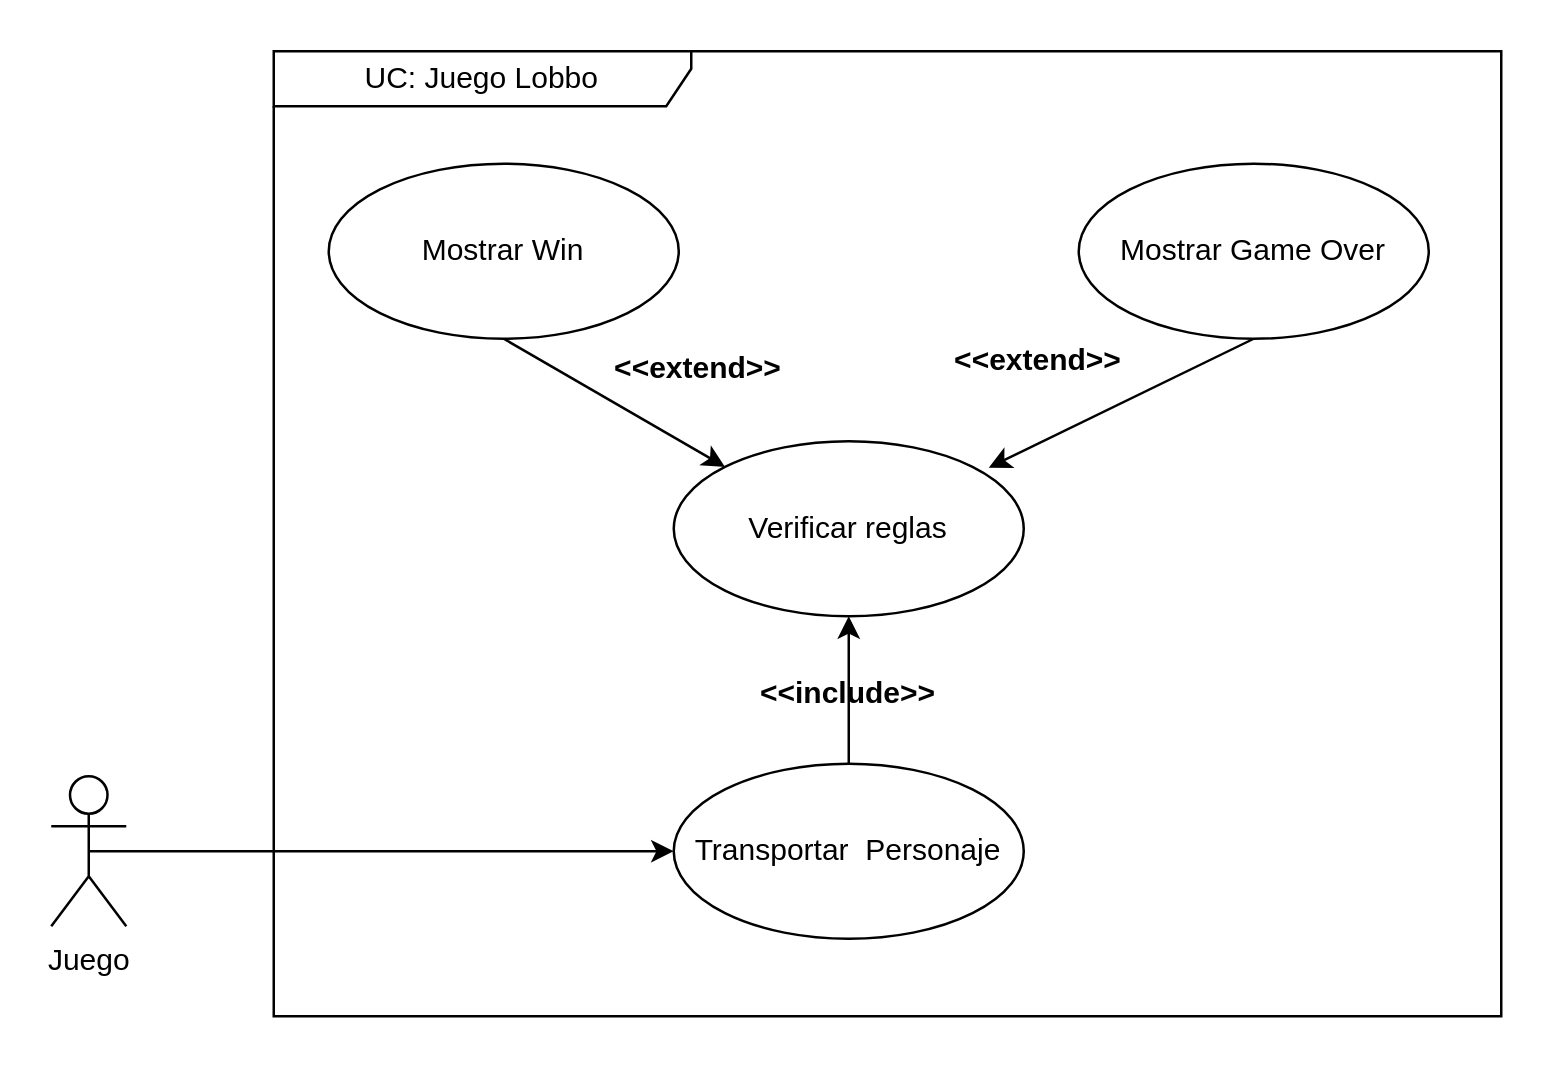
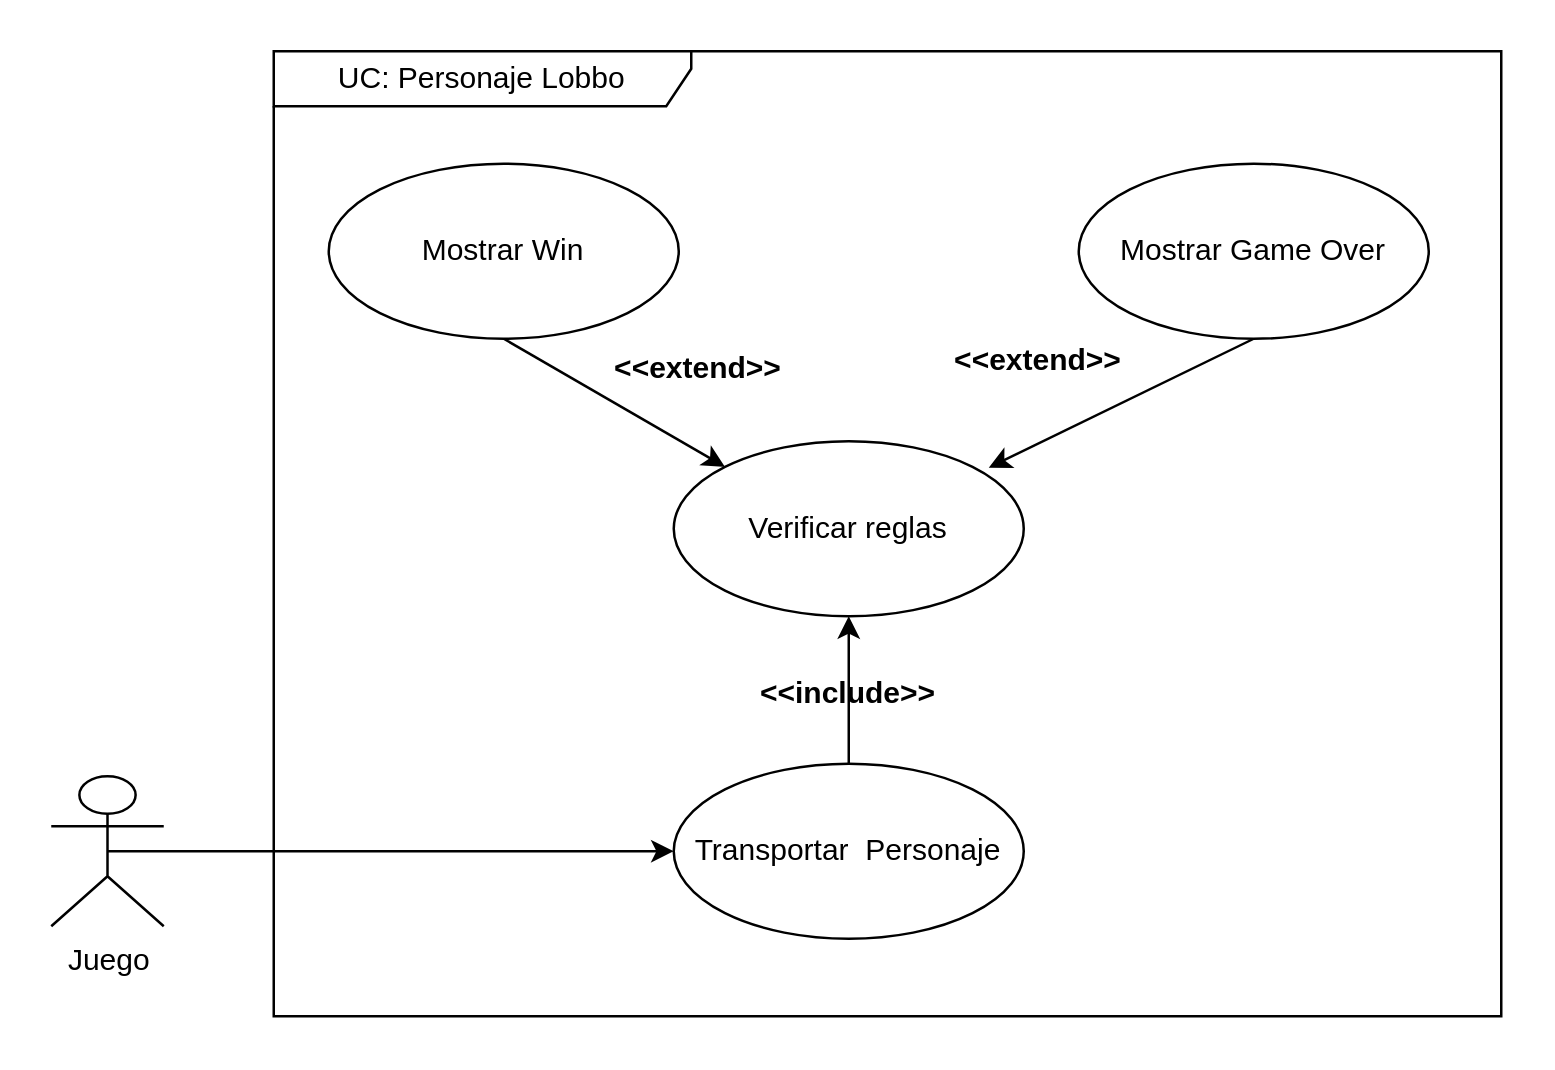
(483, 79) -> (483, 79)
(89, 851) -> (108, 851)
